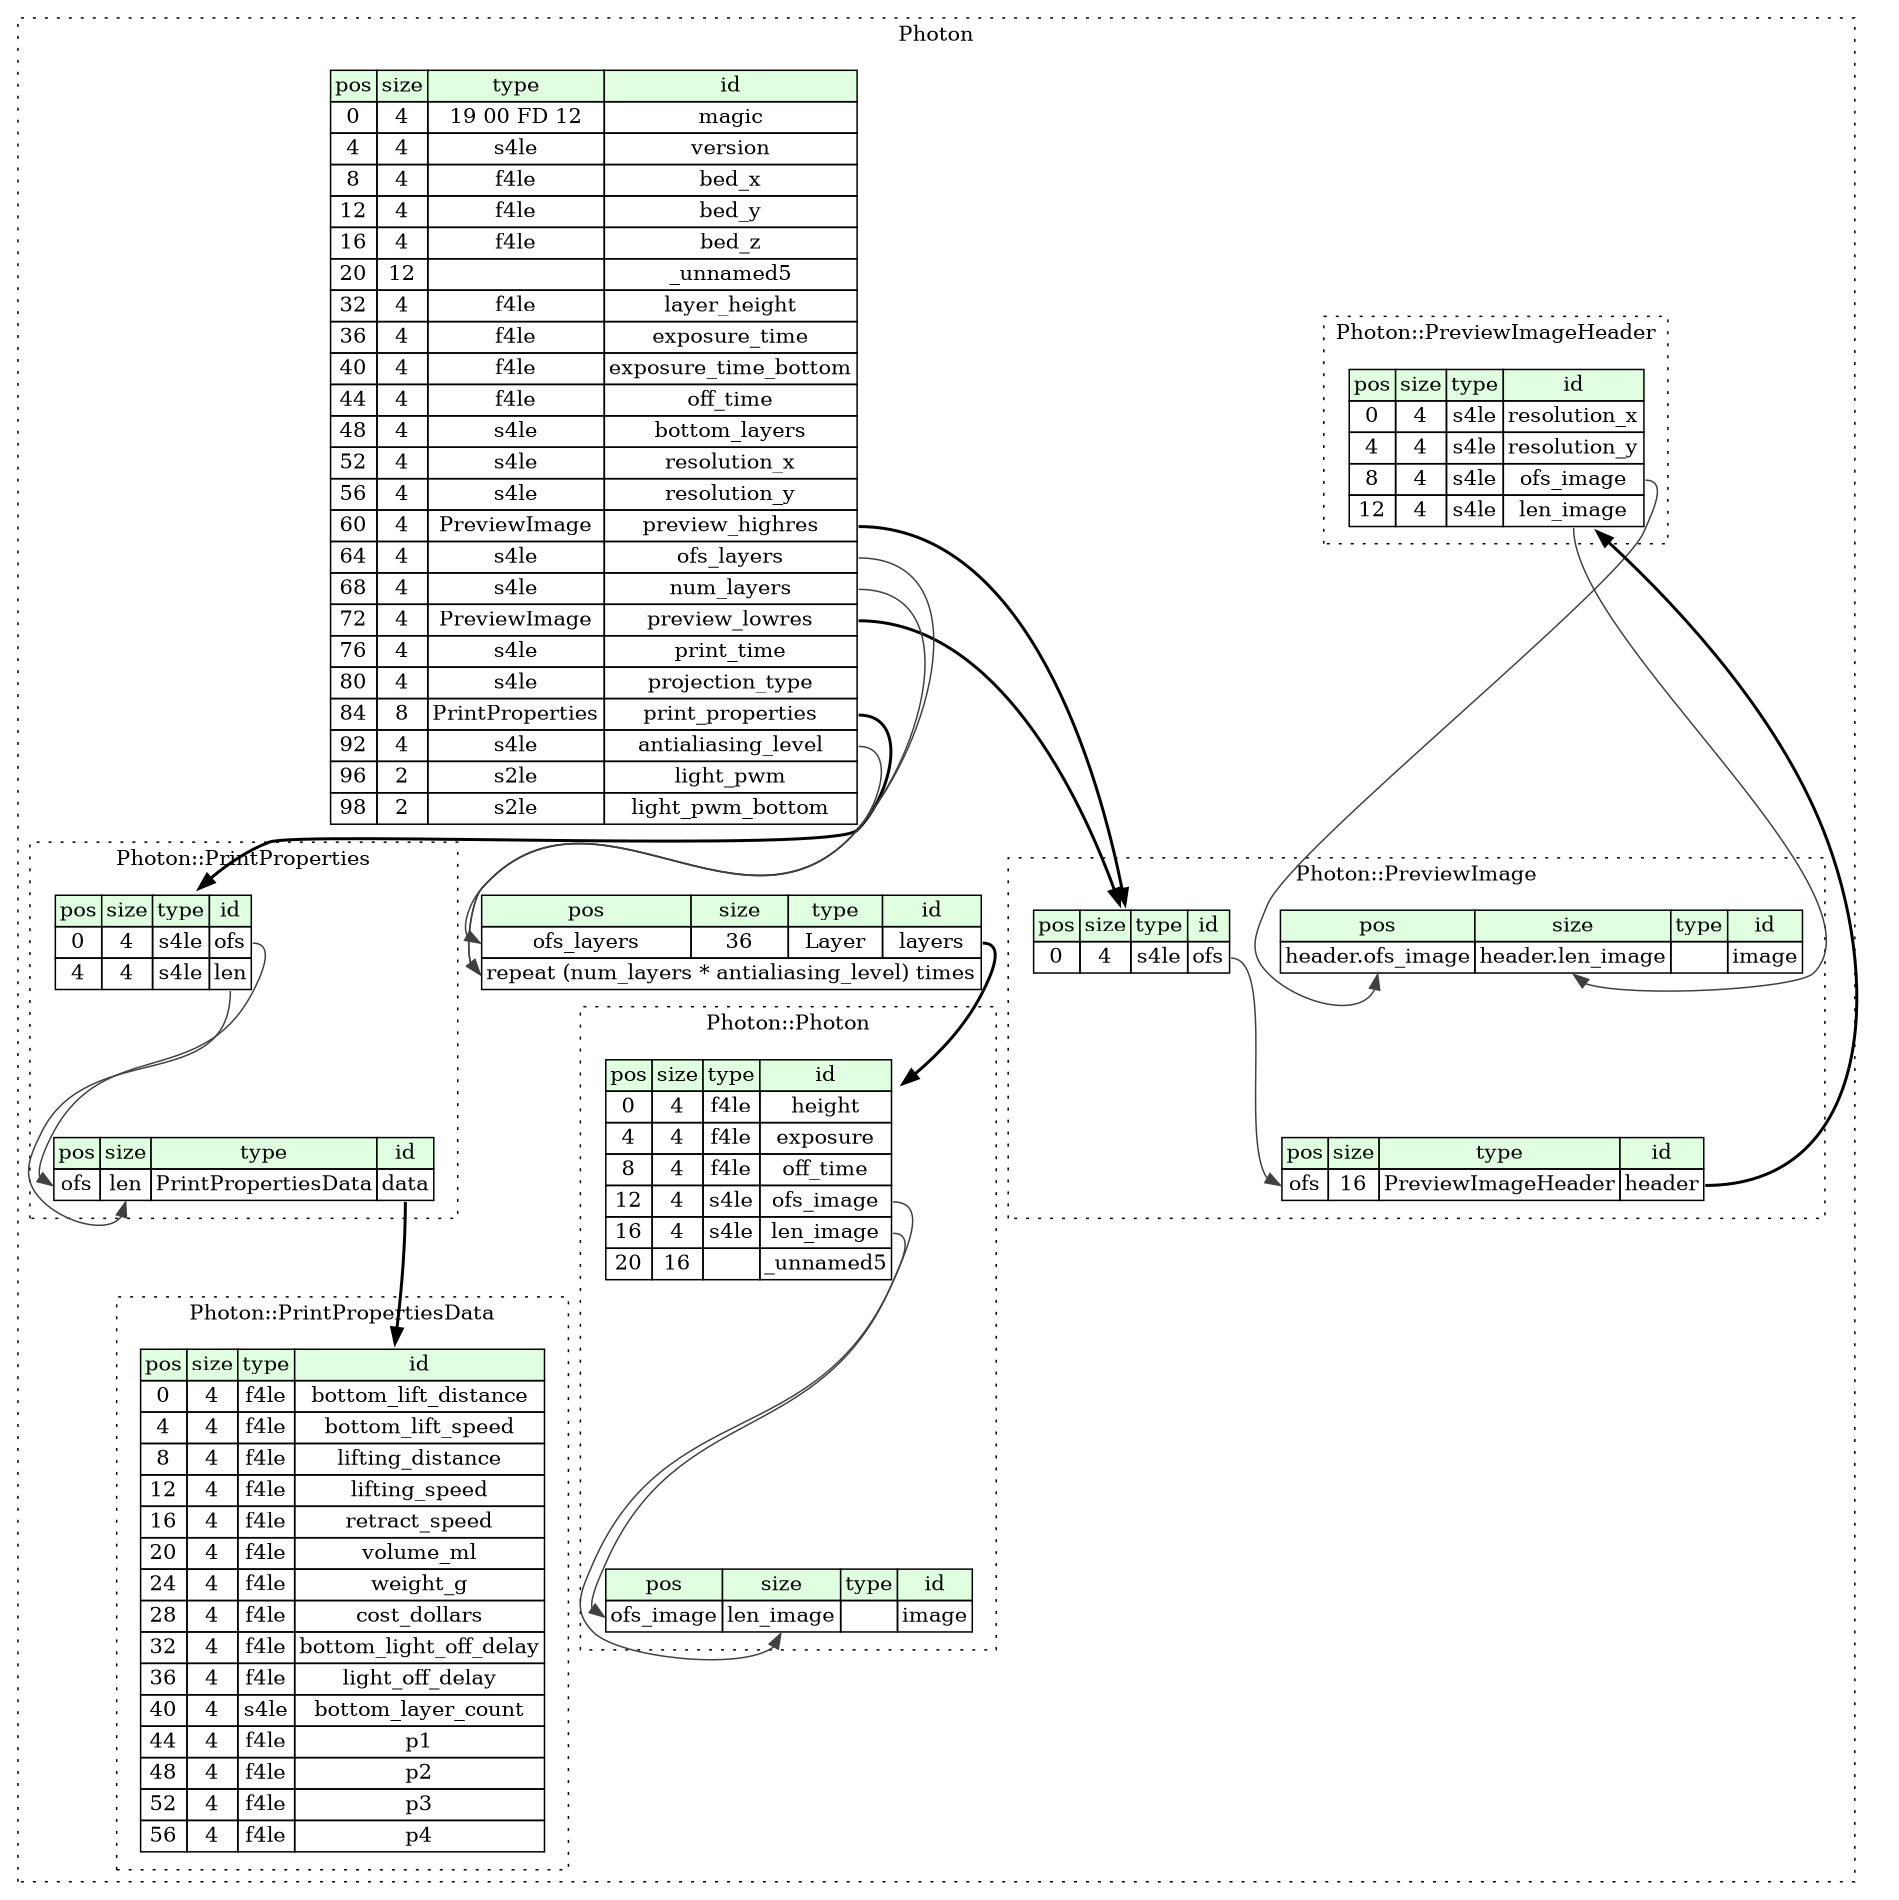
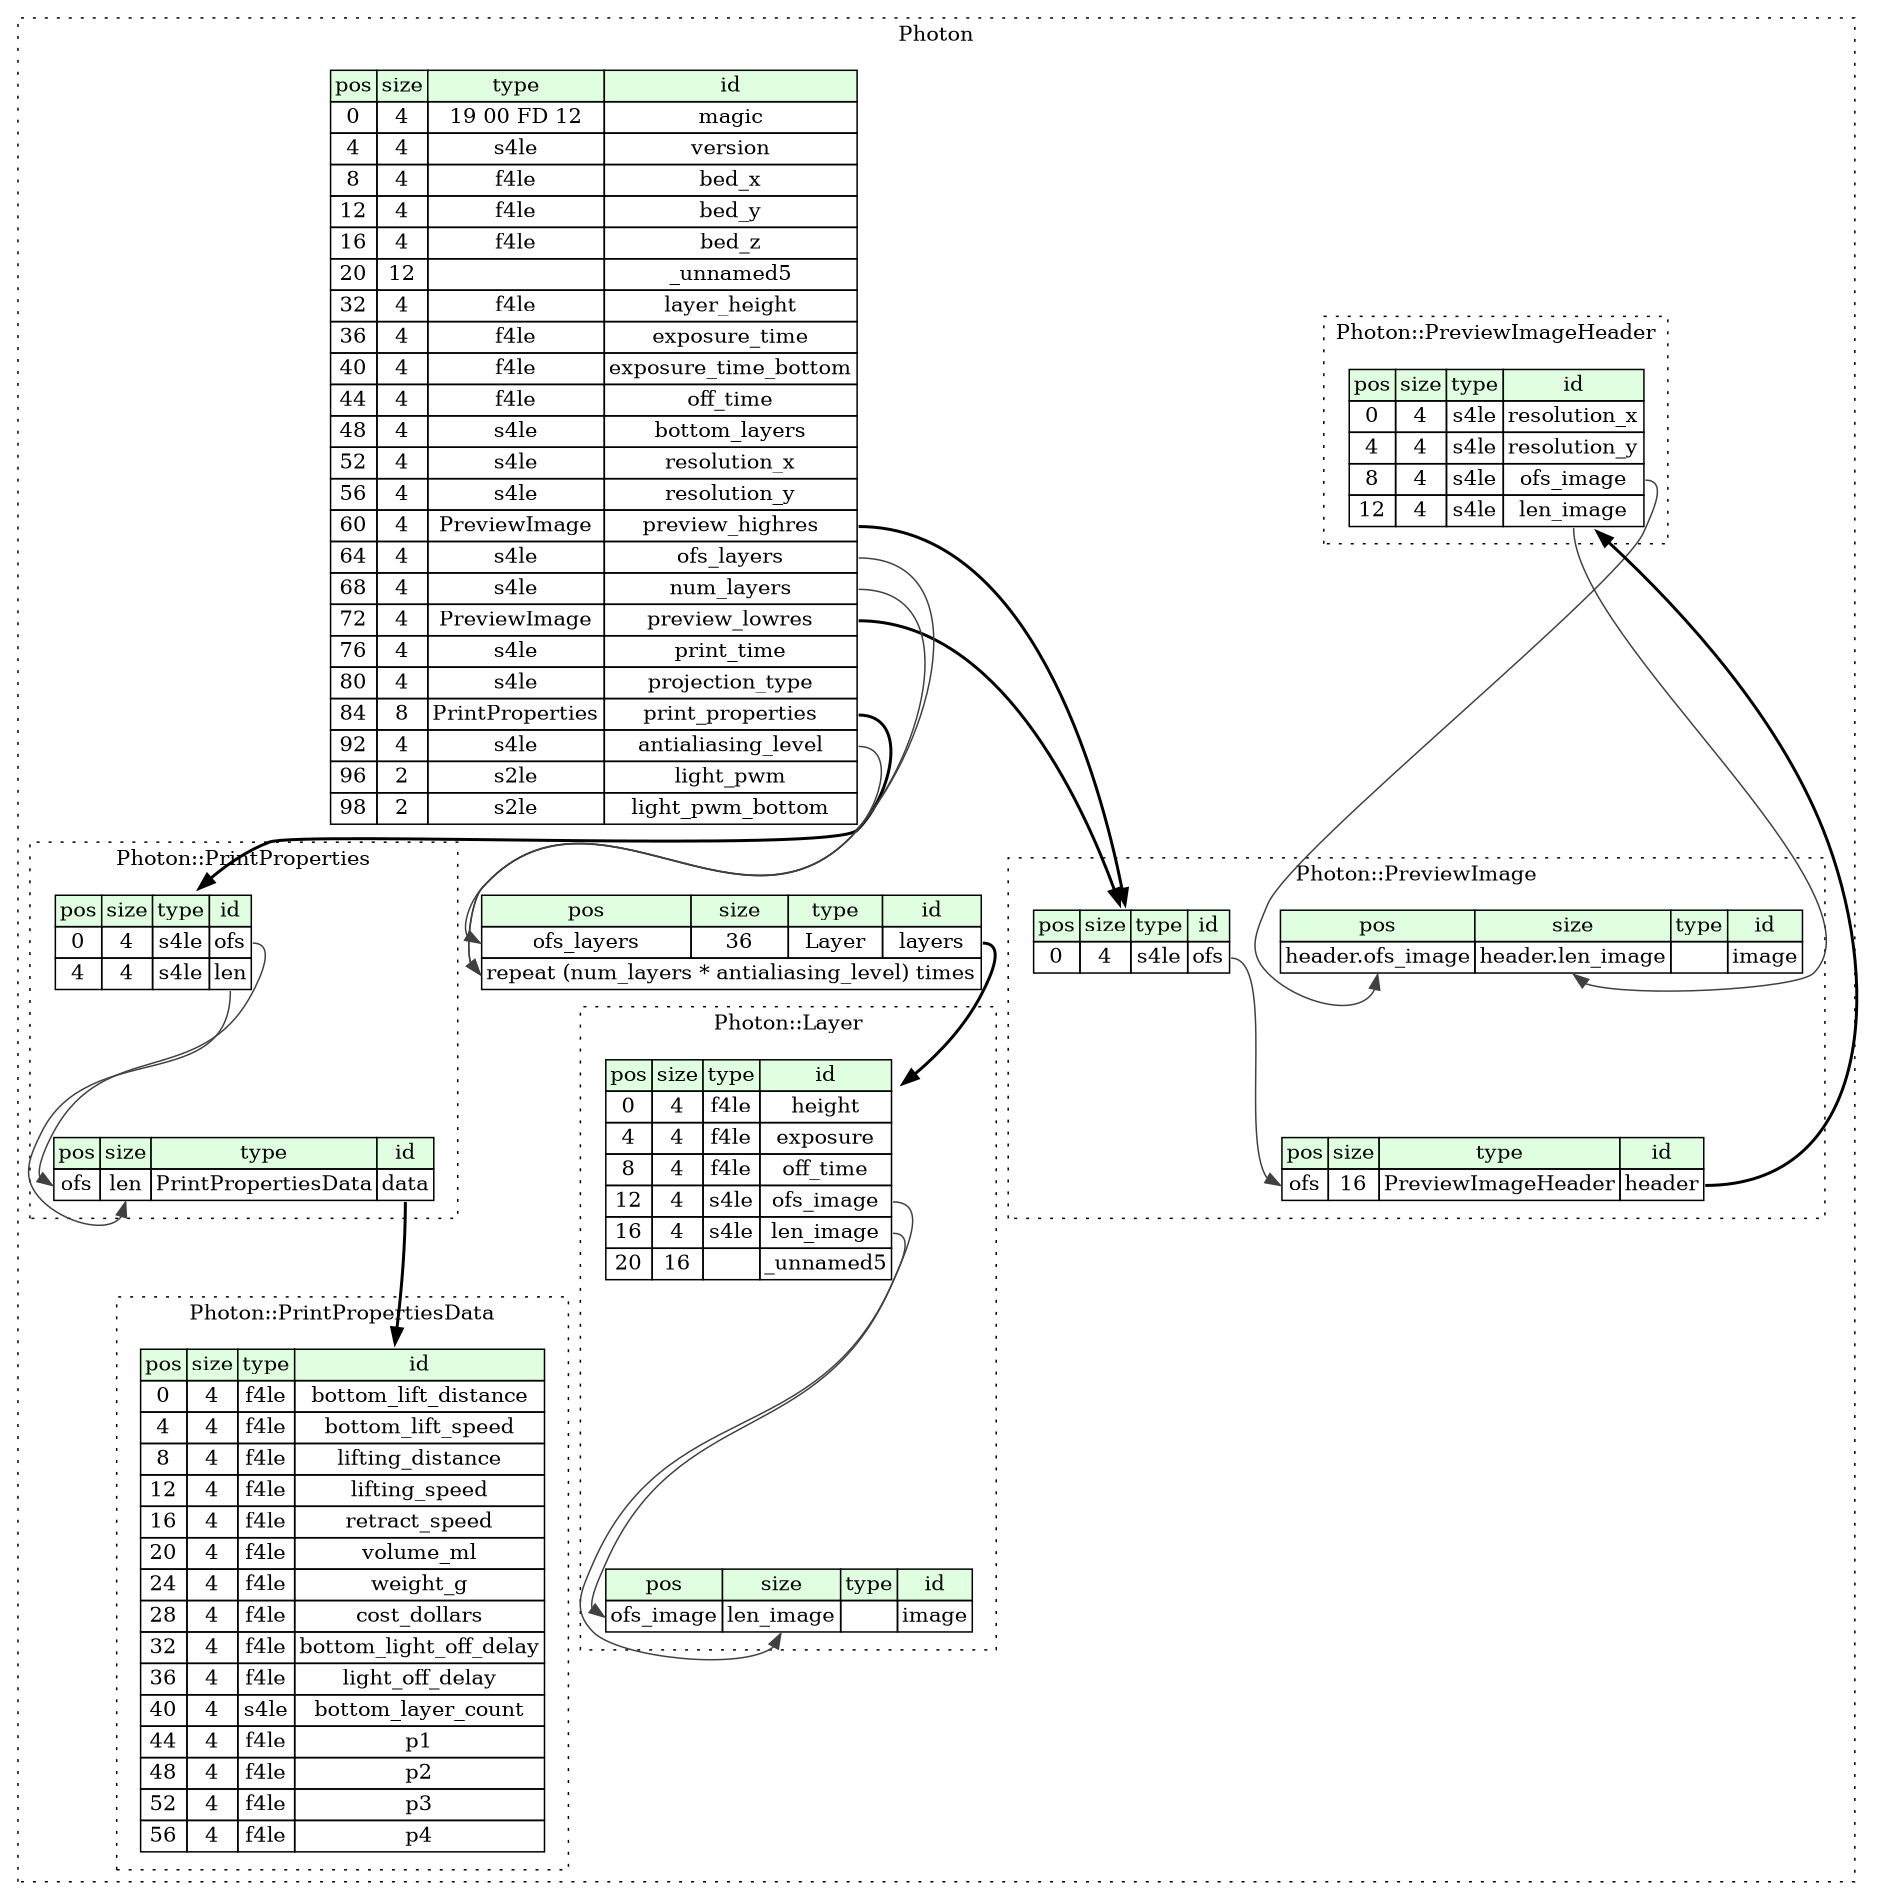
(788, 1024) -> (788, 1024)
